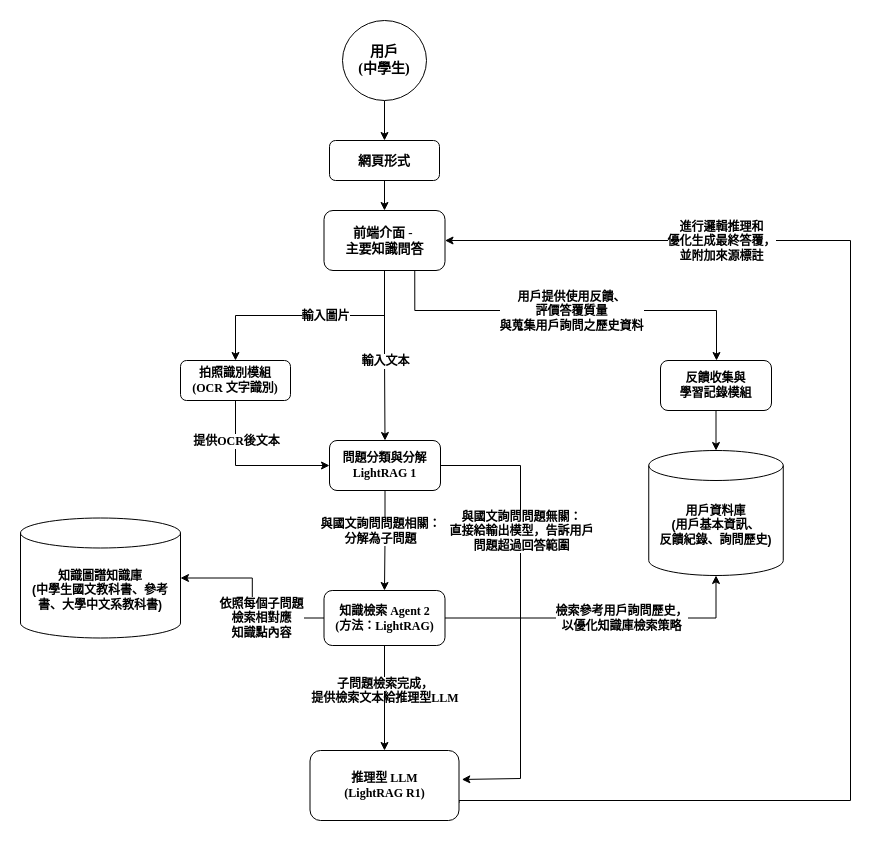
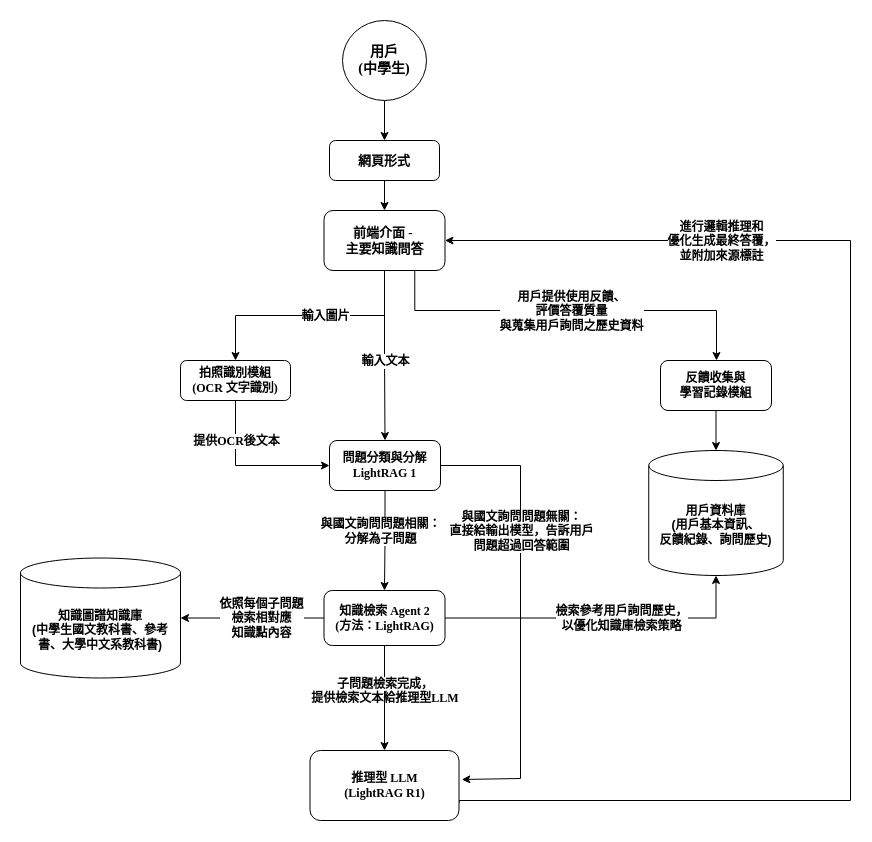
(101, 578) -> (101, 618)
